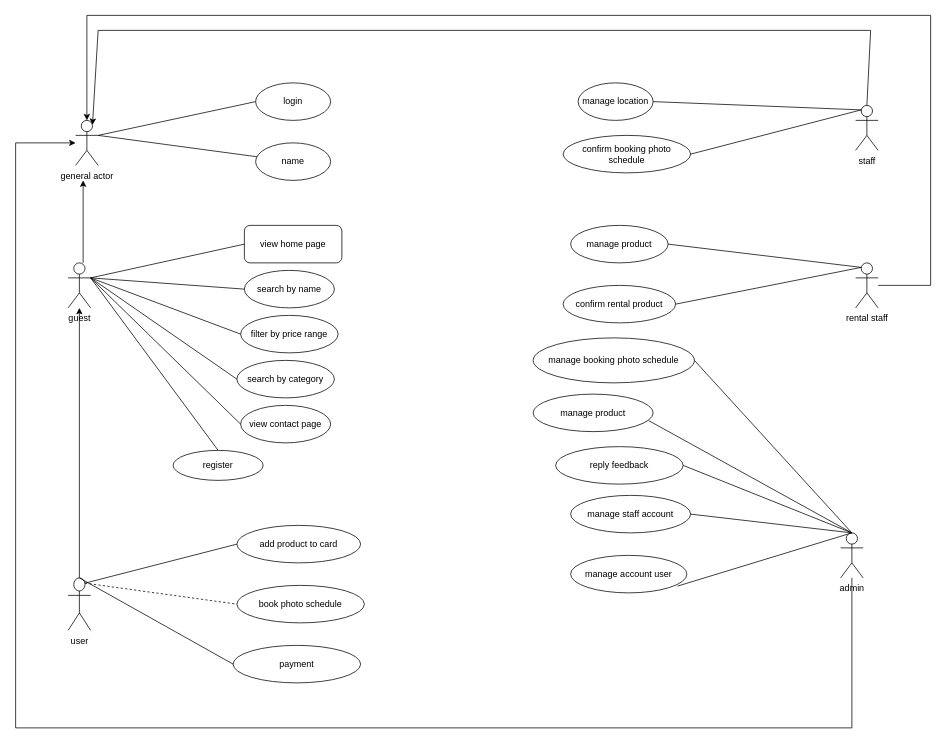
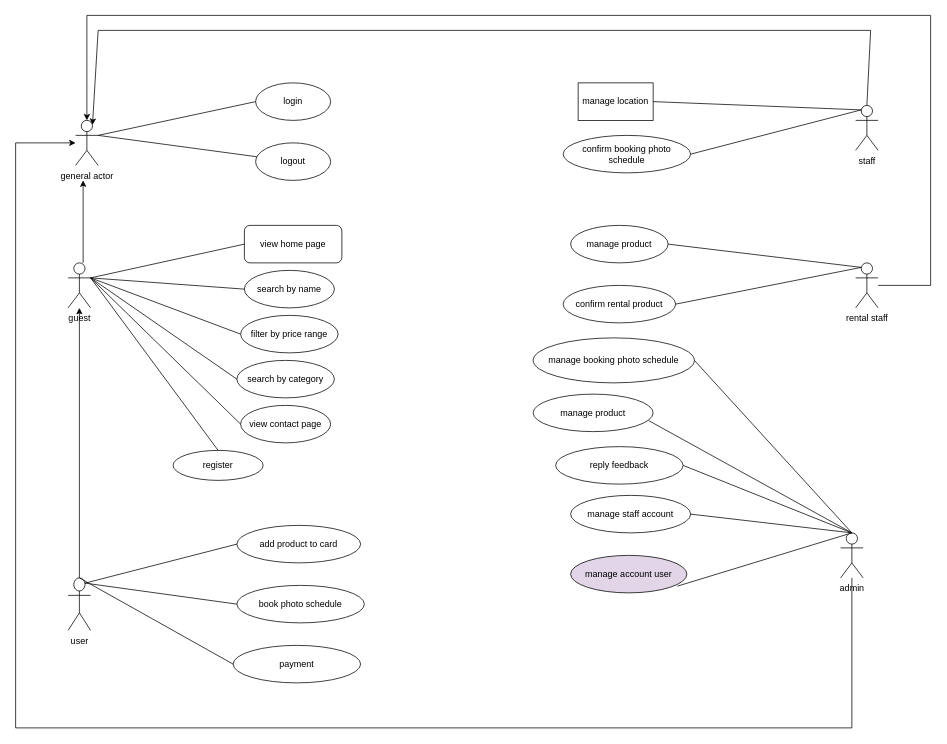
(615, 102) -> (615, 102)
(293, 162) -> (293, 162)
(629, 574) -> (629, 574)
(162, 594) -> (162, 594)
